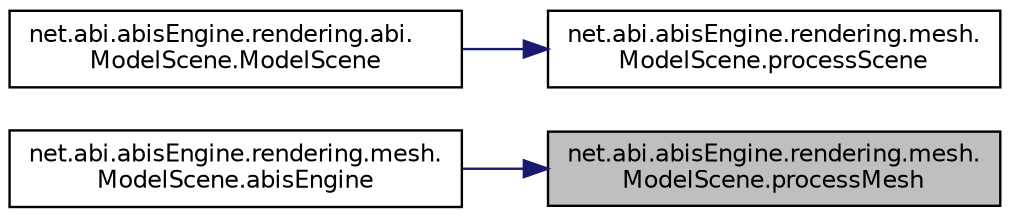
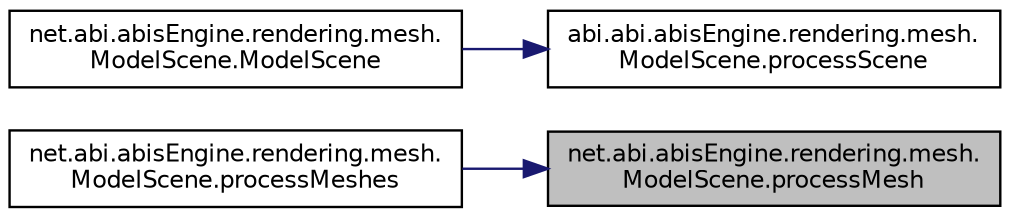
(236, 49) -> (236, 49)
(774, 49) -> (774, 49)
(236, 169) -> (236, 169)
